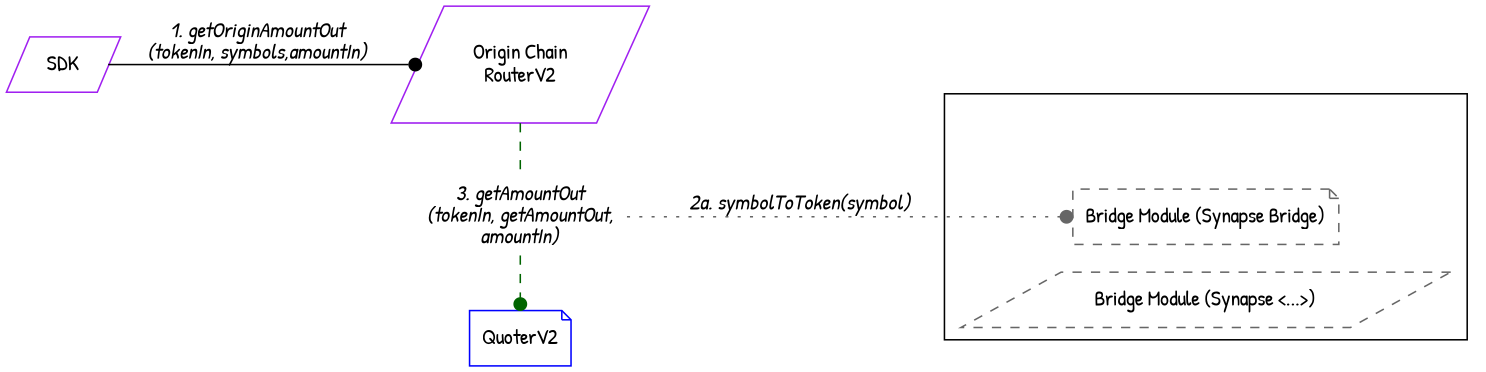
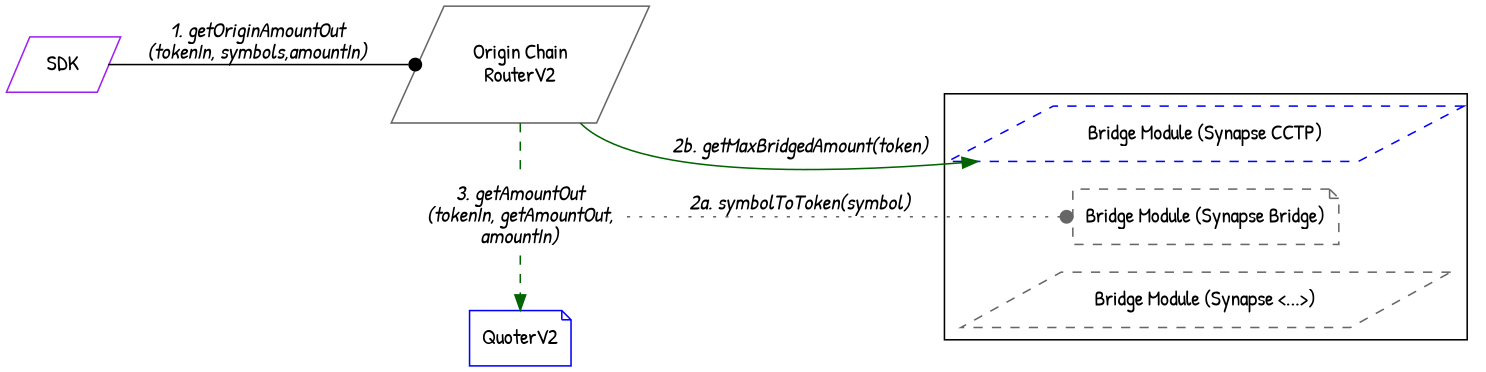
(520, 65) -> (520, 65)
none -> (1206, 134)
(520, 277) -> (520, 277)
